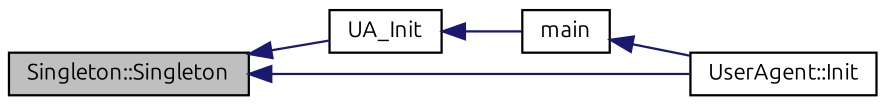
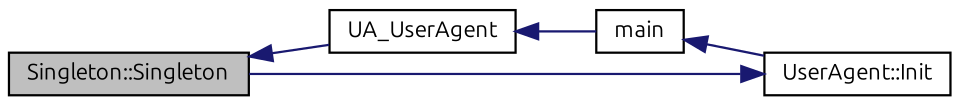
(386, 31) -> (423, 31)
(481, 74) -> (495, 74)
